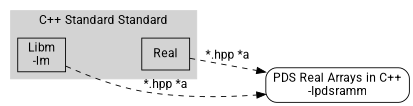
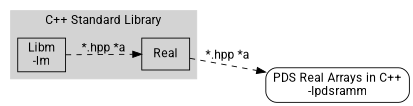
(104, 21) -> (104, 21)
(159, 94) -> (99, 55)
